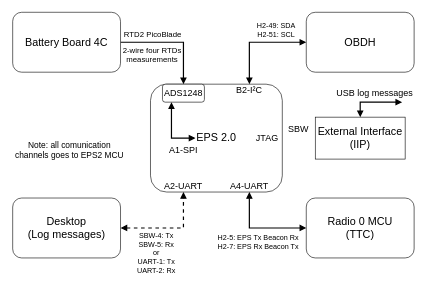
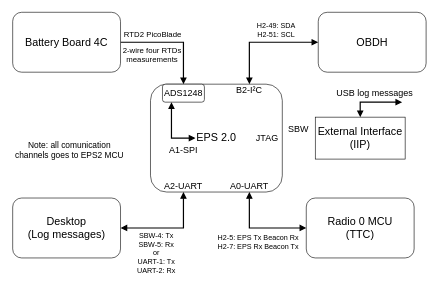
(360, 42) -> (372, 42)
(249, 186) -> (249, 186)
(170, 228) -> (170, 228)
